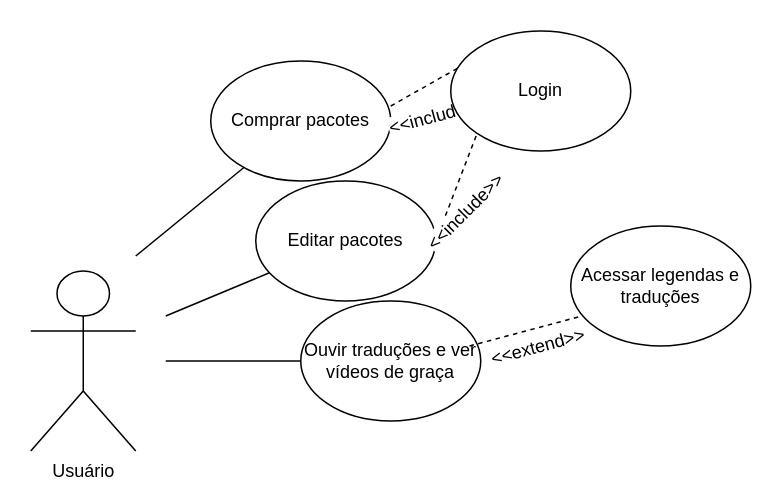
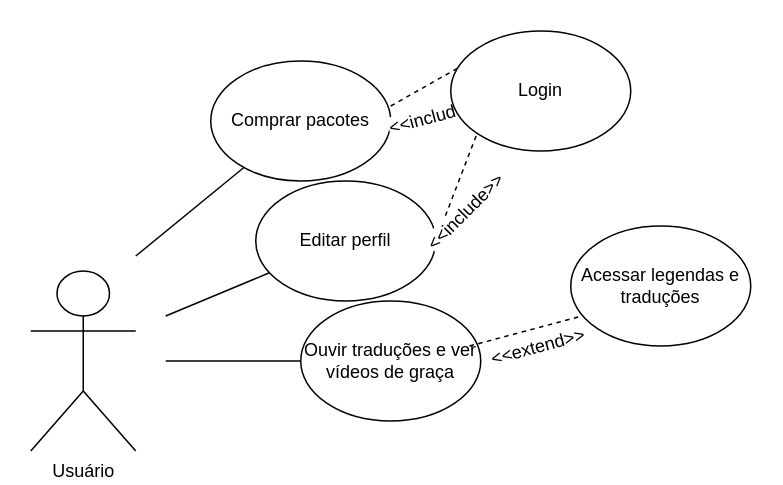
(346, 241) -> (346, 241)
